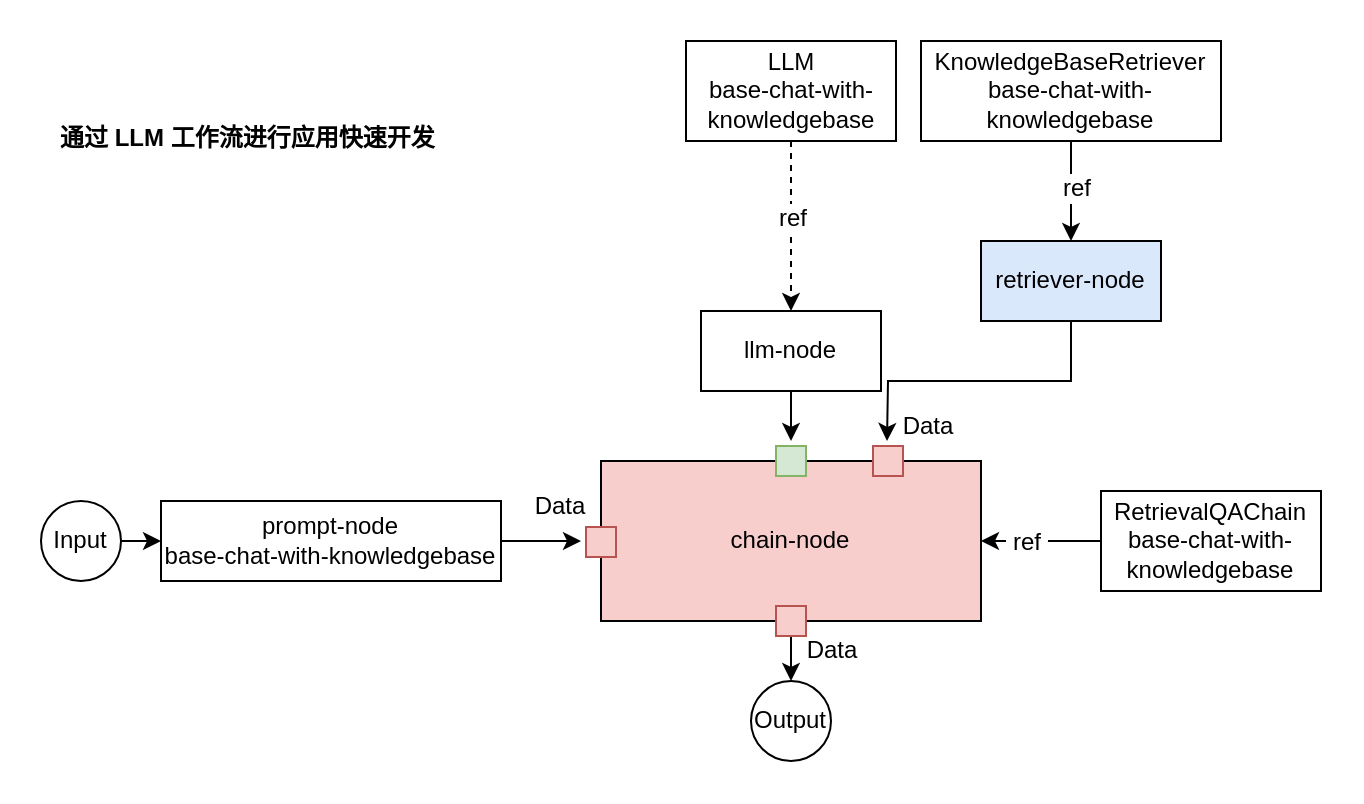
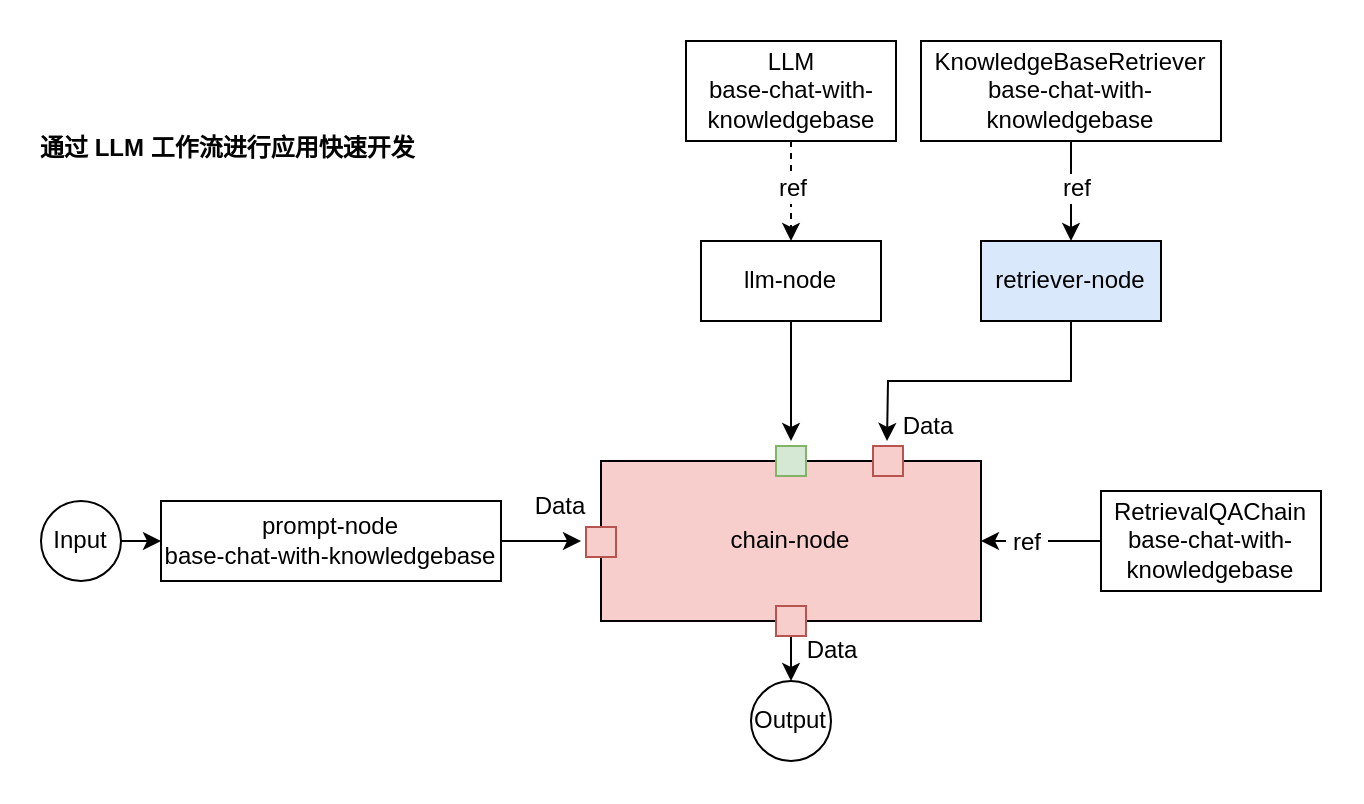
(247, 141) -> (227, 151)
(791, 351) -> (791, 281)
